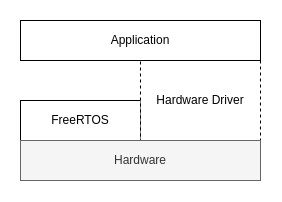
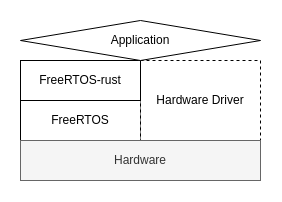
(141, 41) -> (141, 41)
none -> (81, 81)
